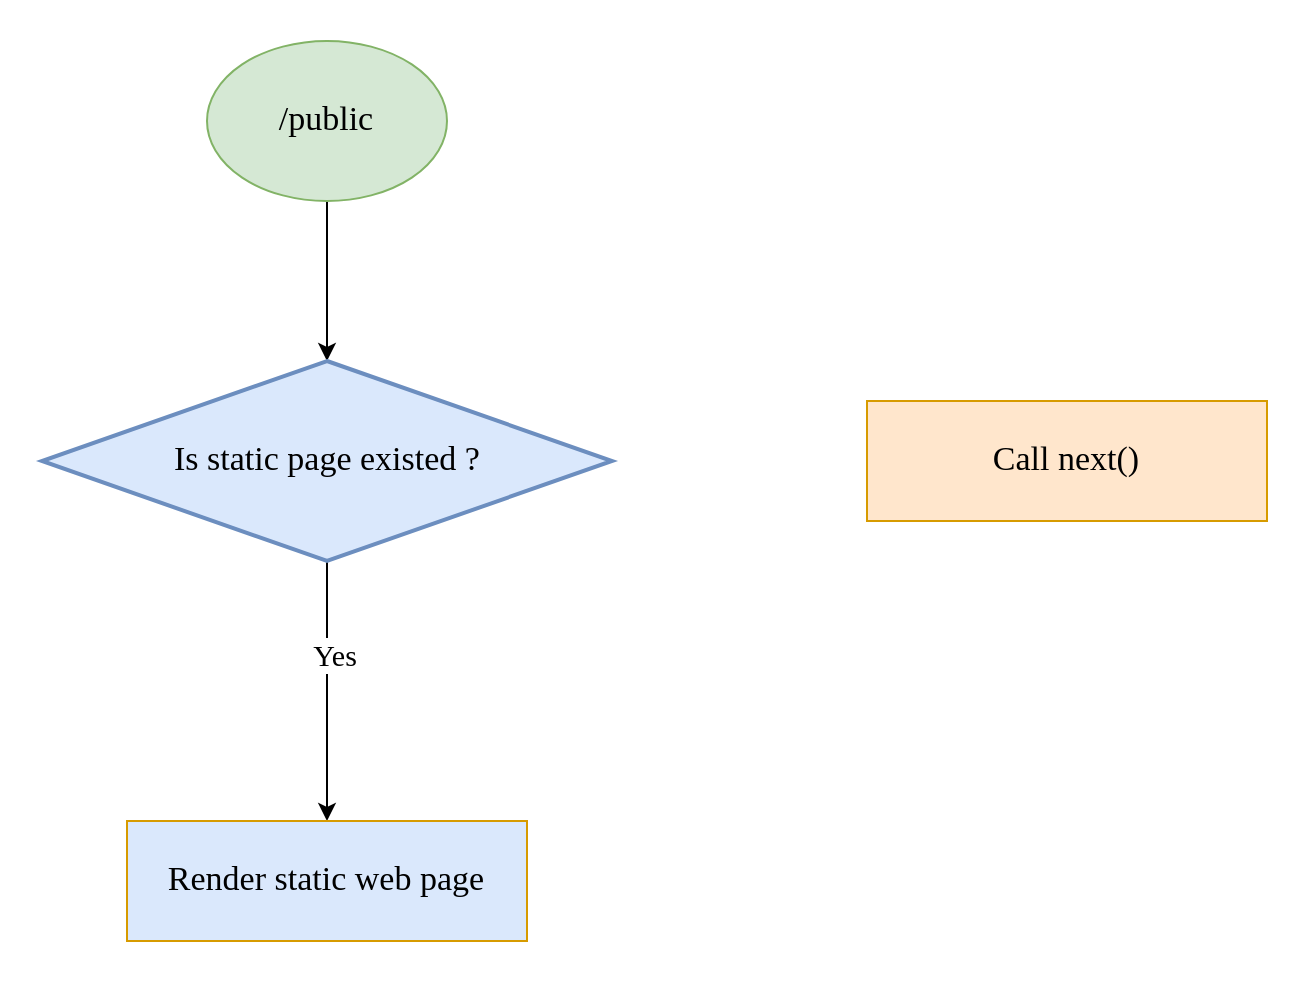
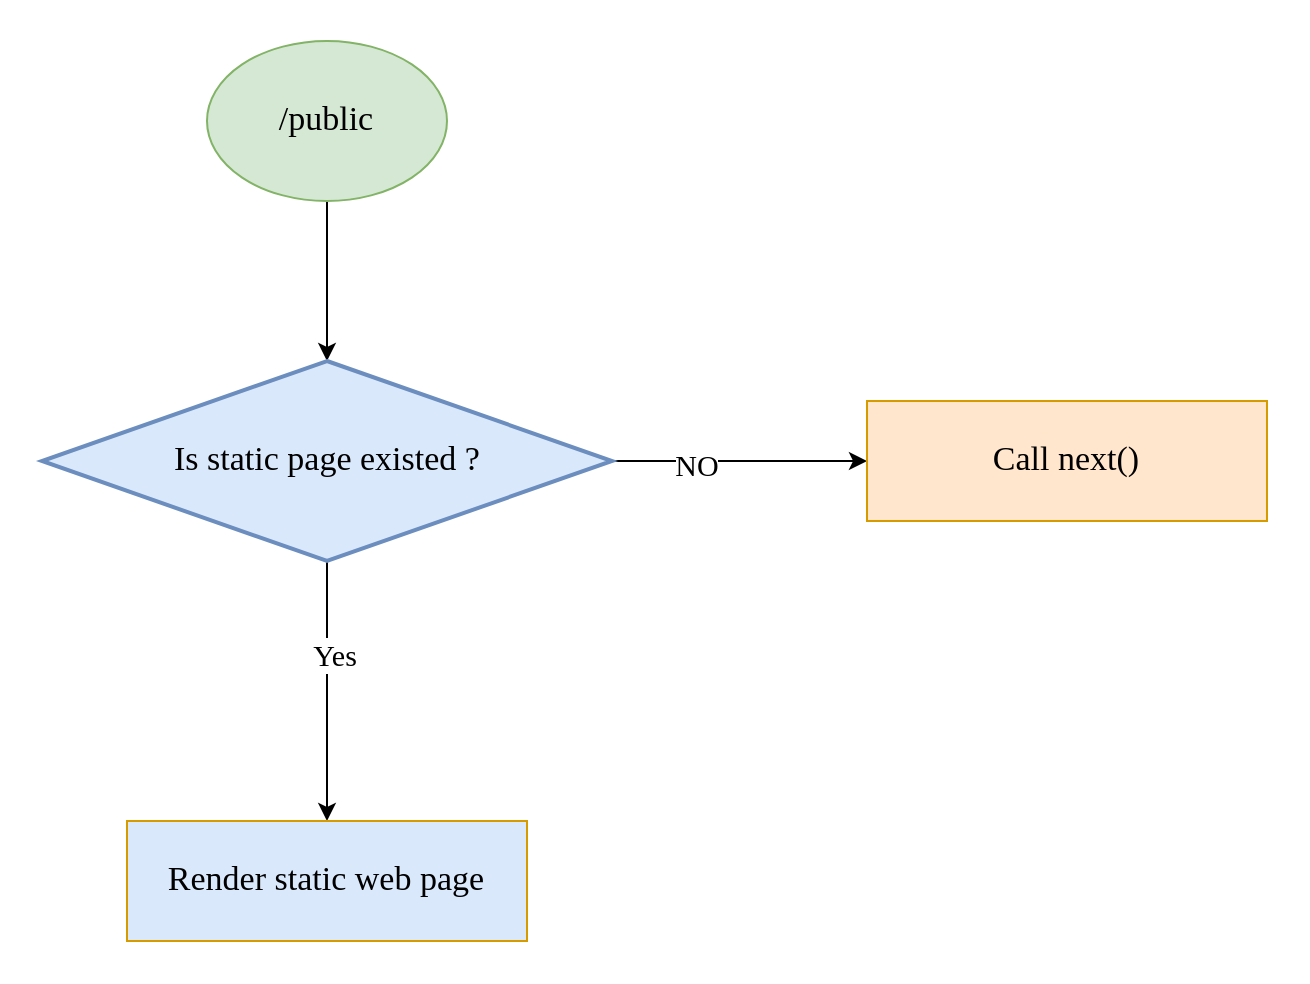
none -> (734, 461)
